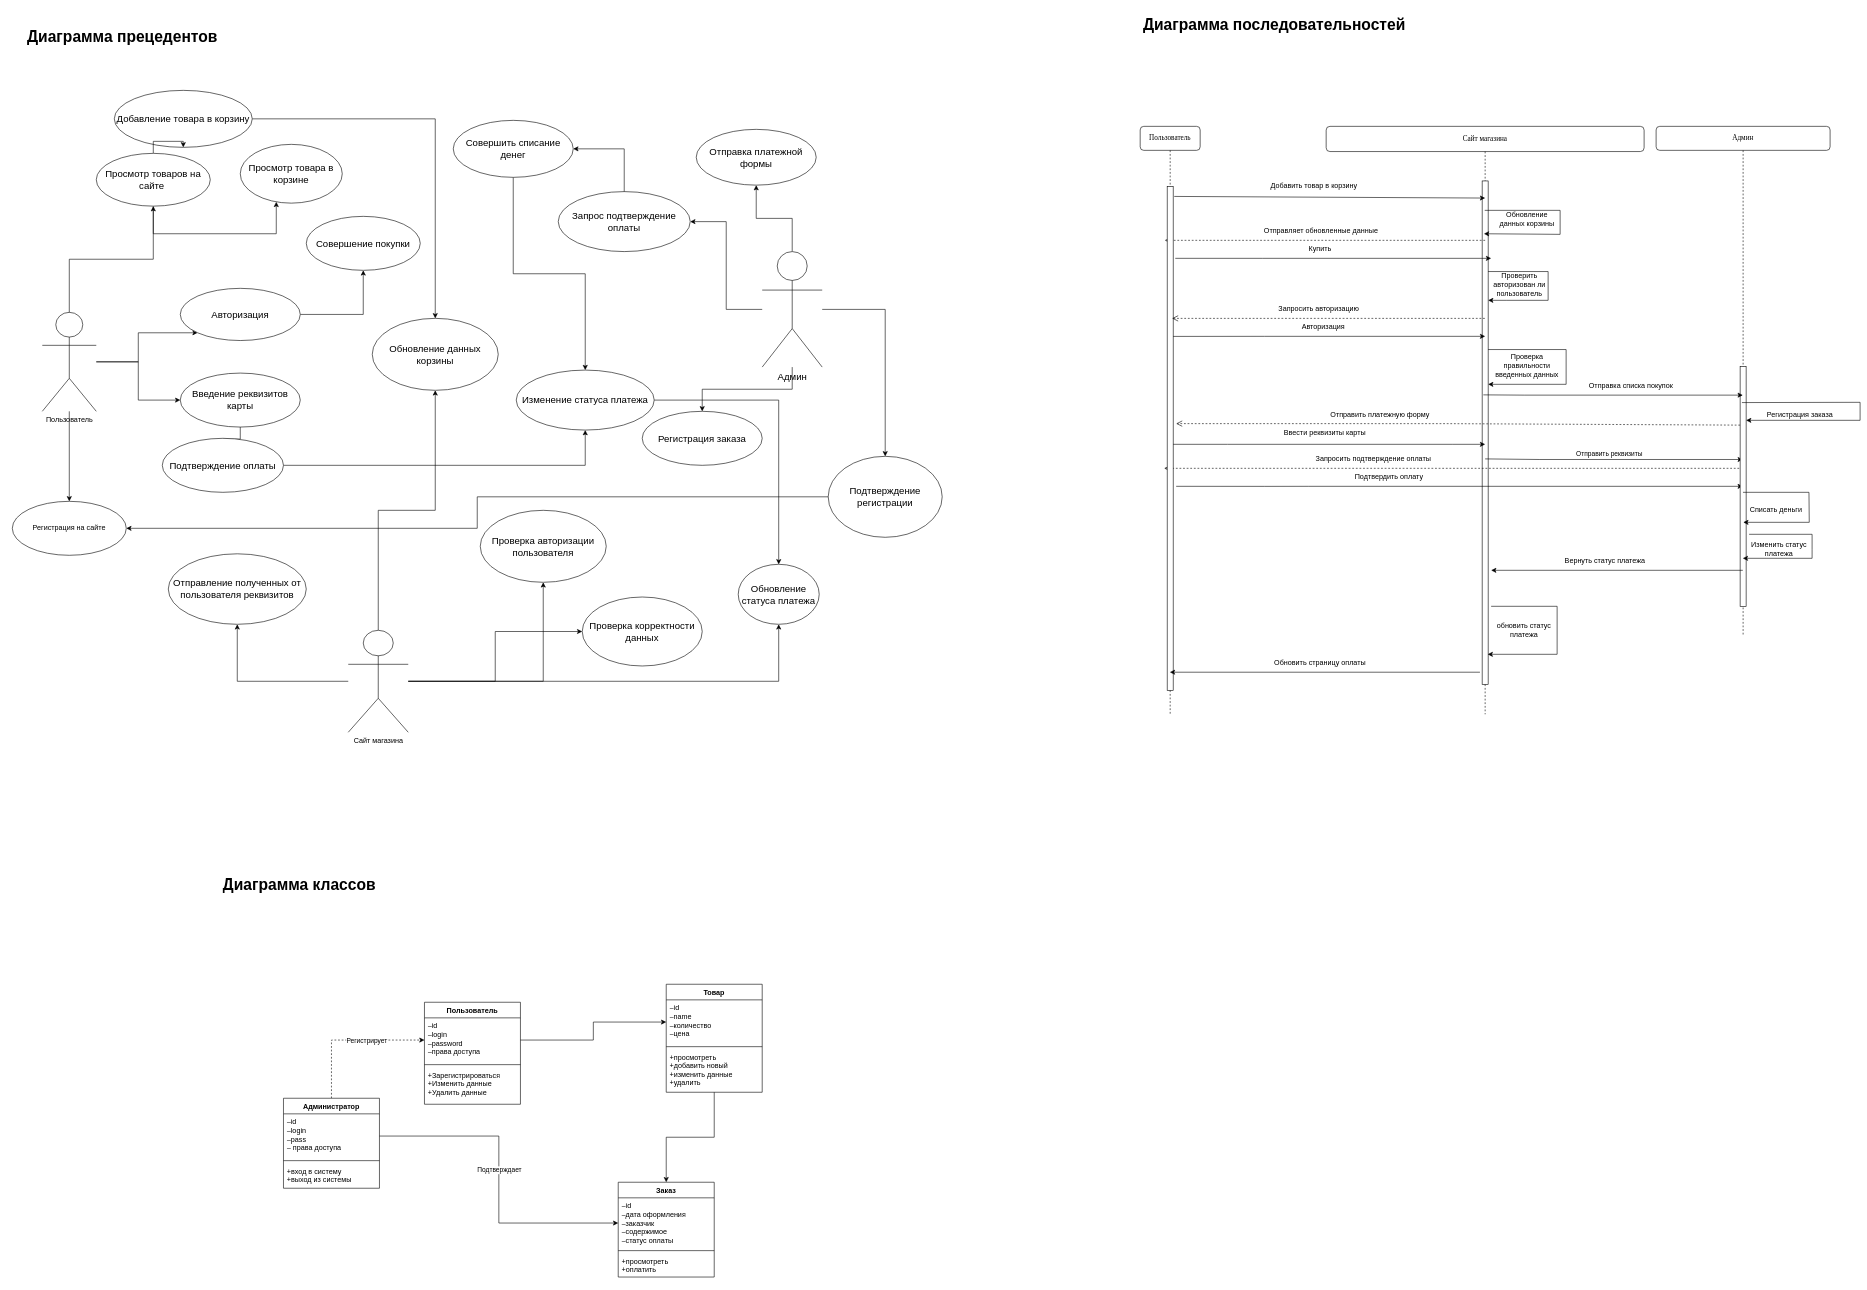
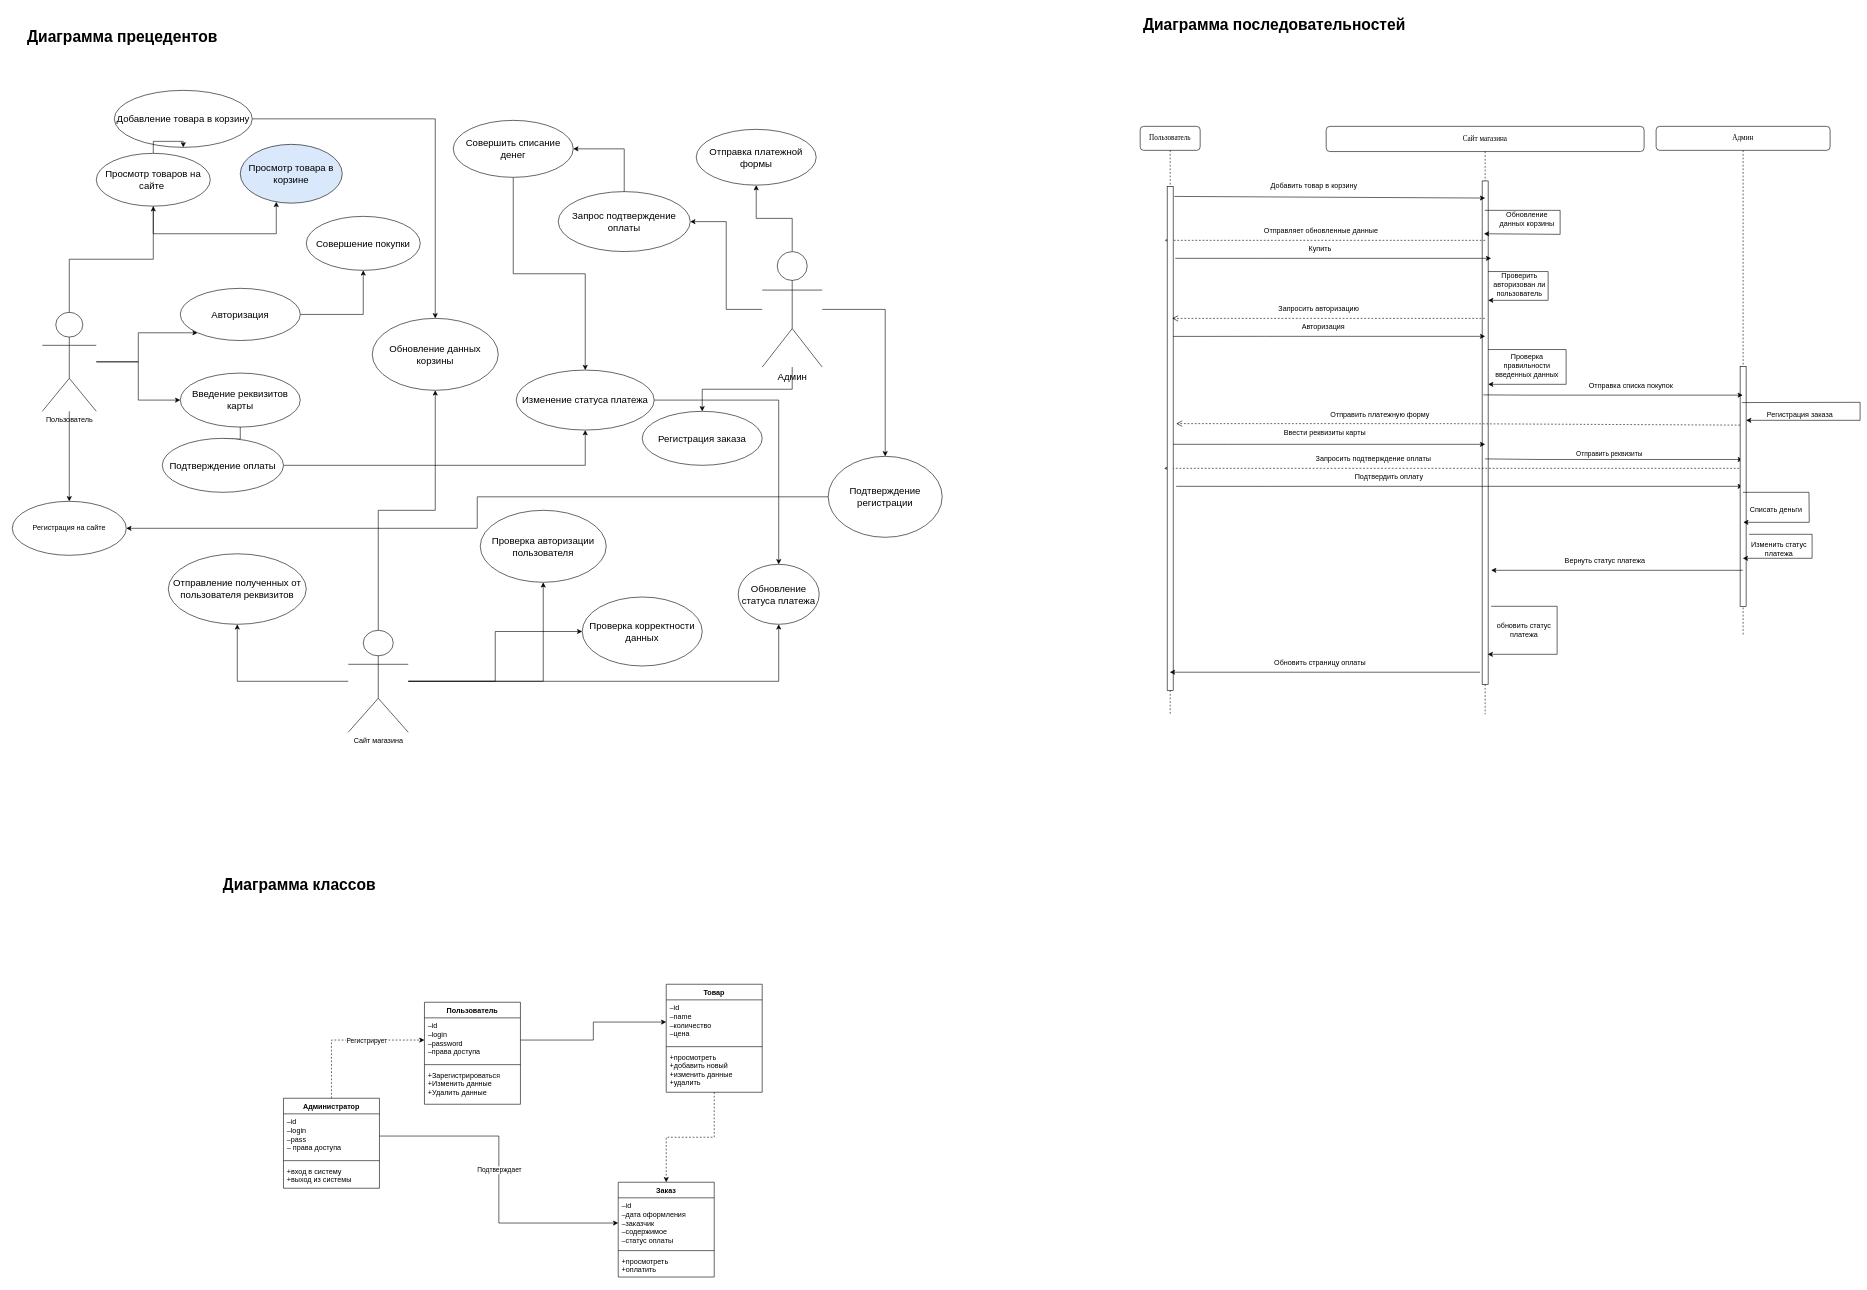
(291, 174) -> (291, 174)
(691, 1137) -> (691, 1137)
